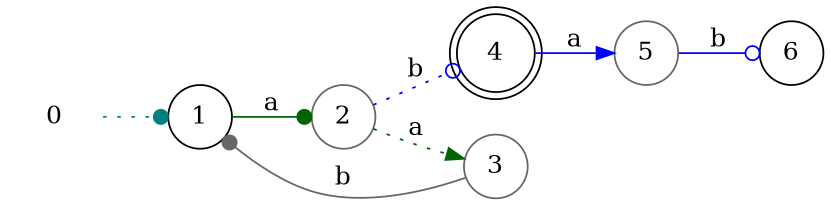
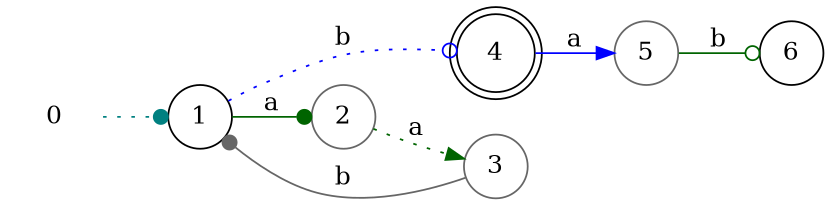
(712, 53) -> (712, 53)
(410, 89) -> (331, 58)
